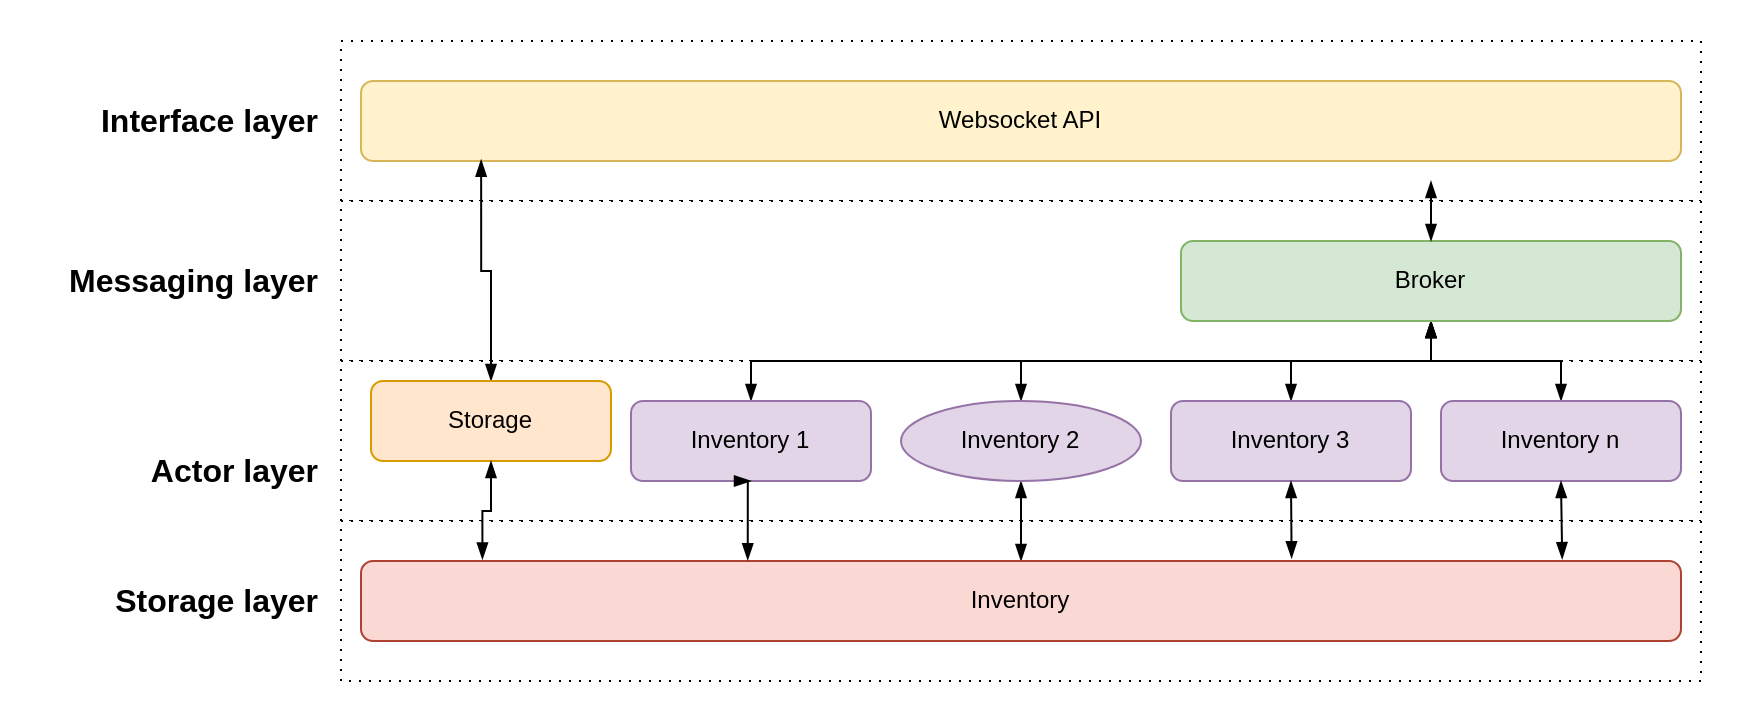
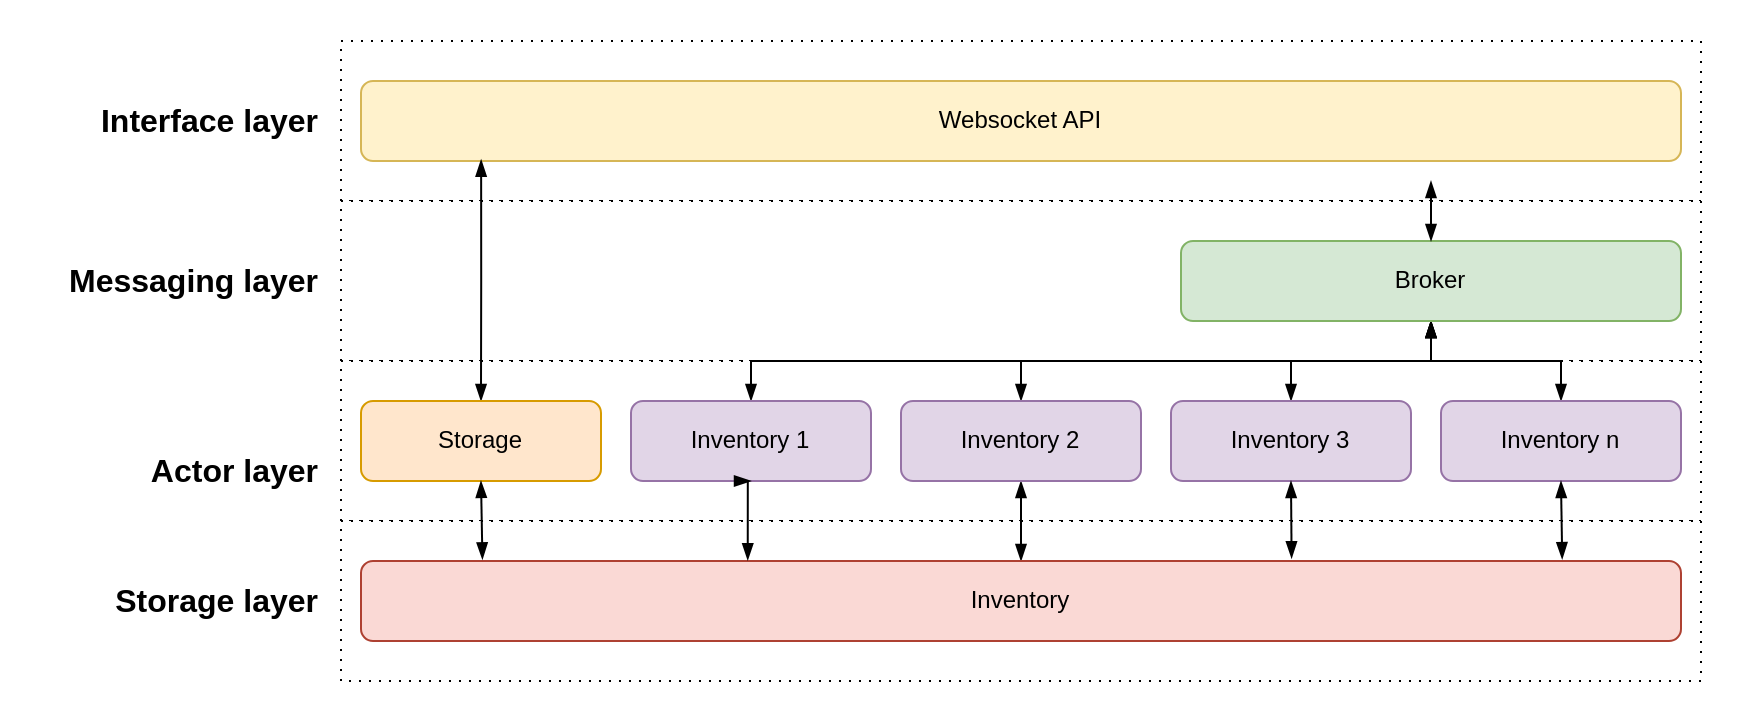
(491, 421) -> (481, 441)
(1021, 441) -> (1021, 441)
